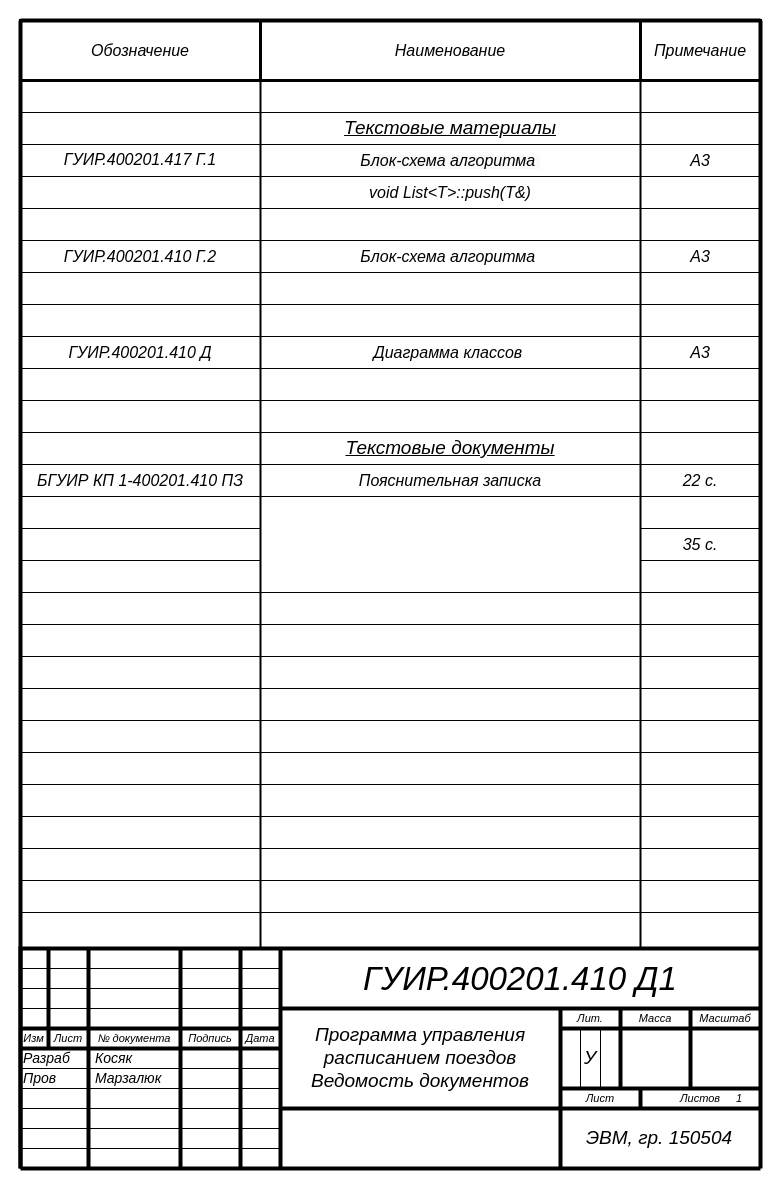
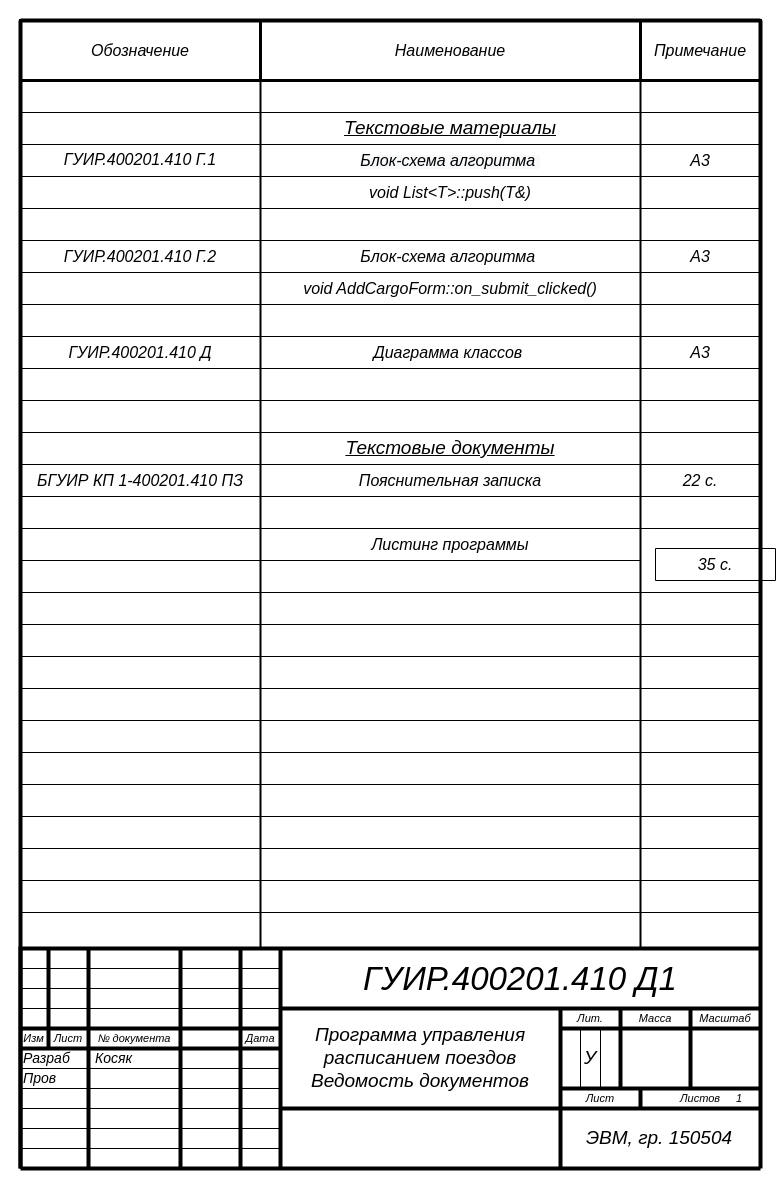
(141, 161) -> (141, 161)
none -> (451, 289)
none -> (451, 545)
(701, 545) -> (716, 565)
(211, 1039) -> none
(139, 1079) -> none
